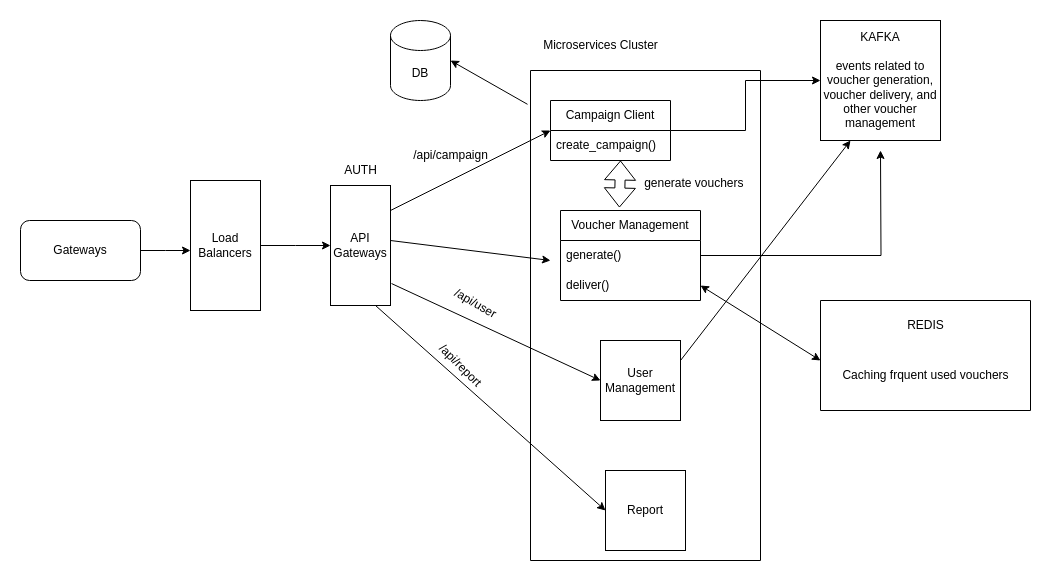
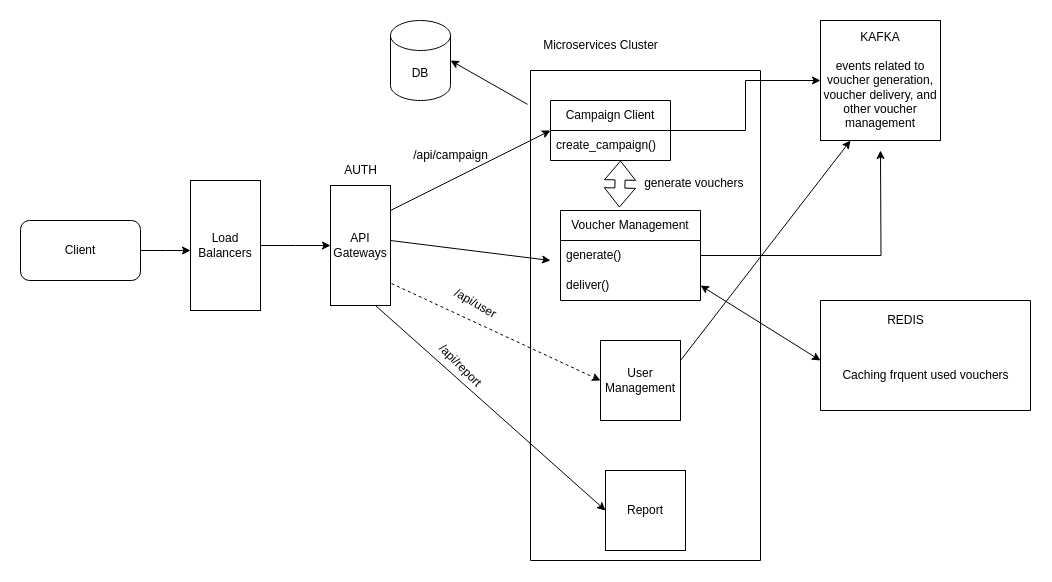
(81, 251) -> (81, 251)
(926, 326) -> (906, 321)
(493, 331) -> (493, 331)
